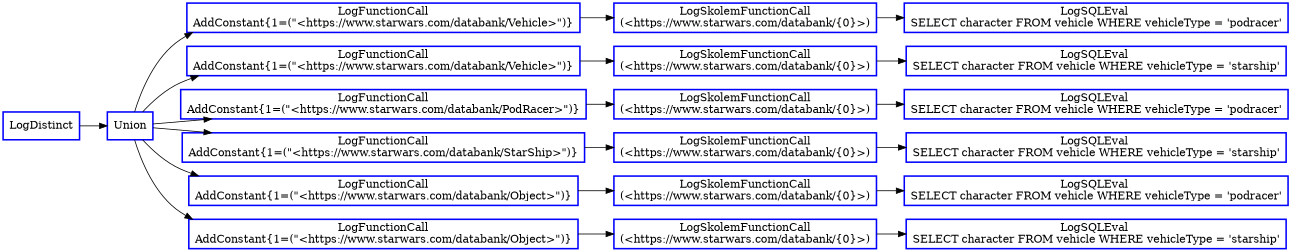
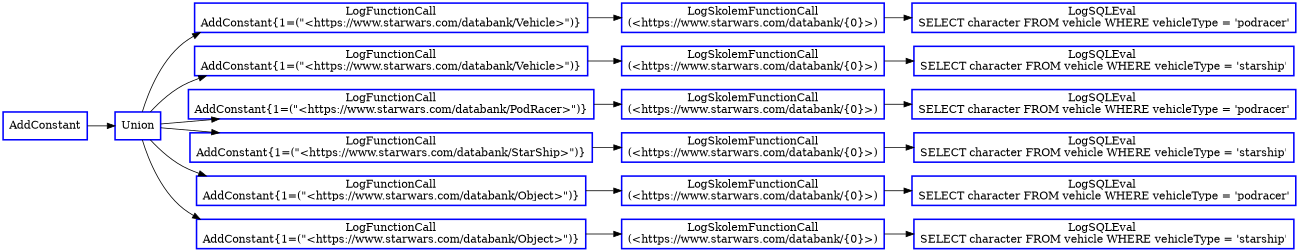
(41, 126) -> (45, 126)
